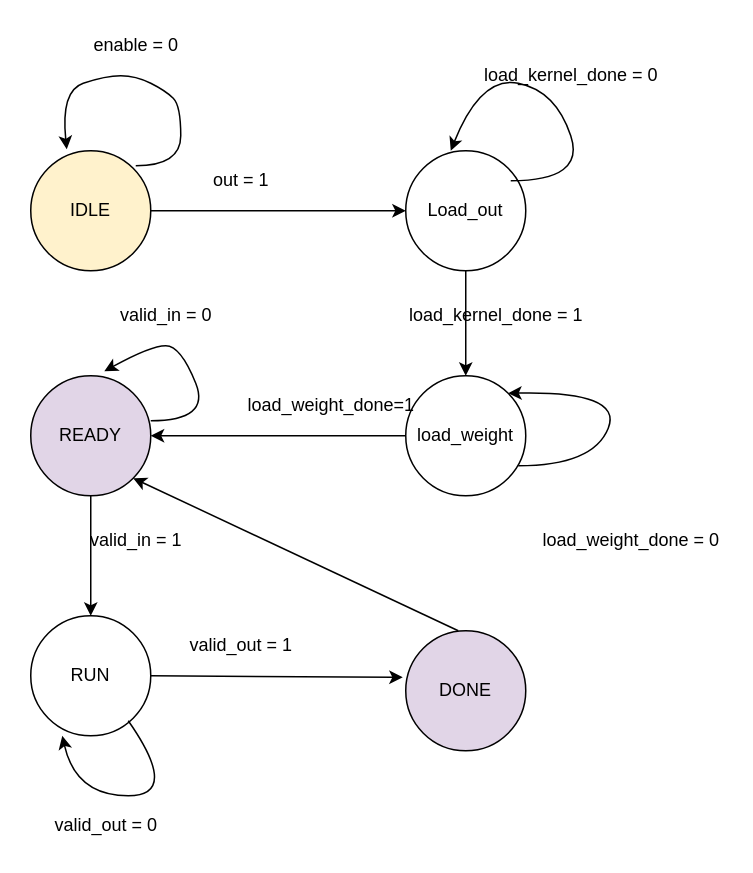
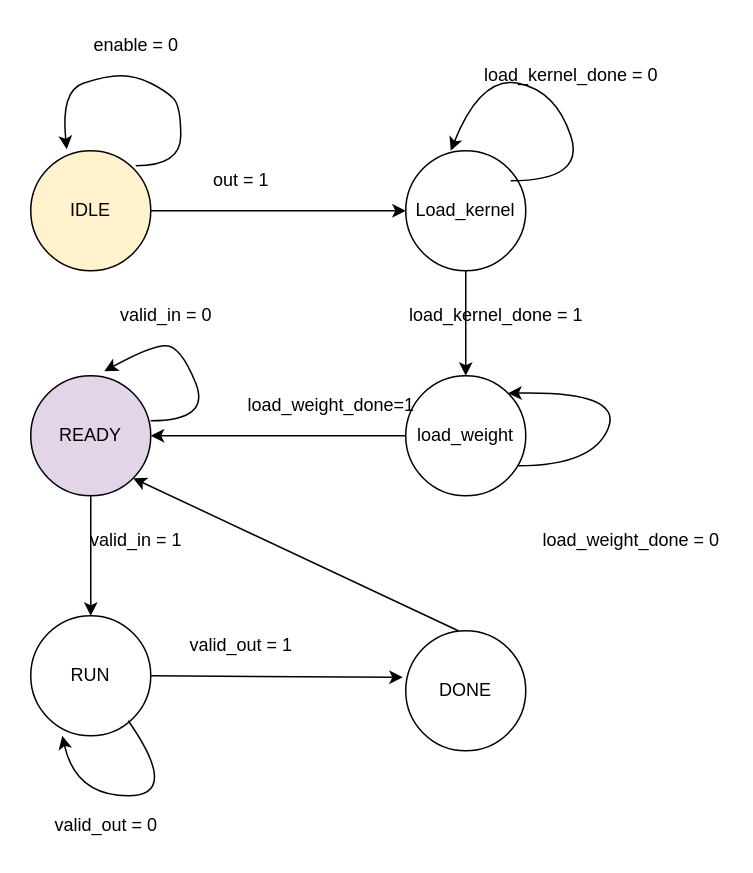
(466, 211) -> (466, 211)
(466, 691) -> (466, 691)
